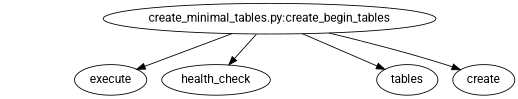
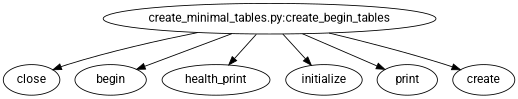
none -> (32, 80)
(111, 80) -> (111, 80)
(216, 80) -> (216, 80)
none -> (324, 80)
(407, 80) -> (407, 80)
